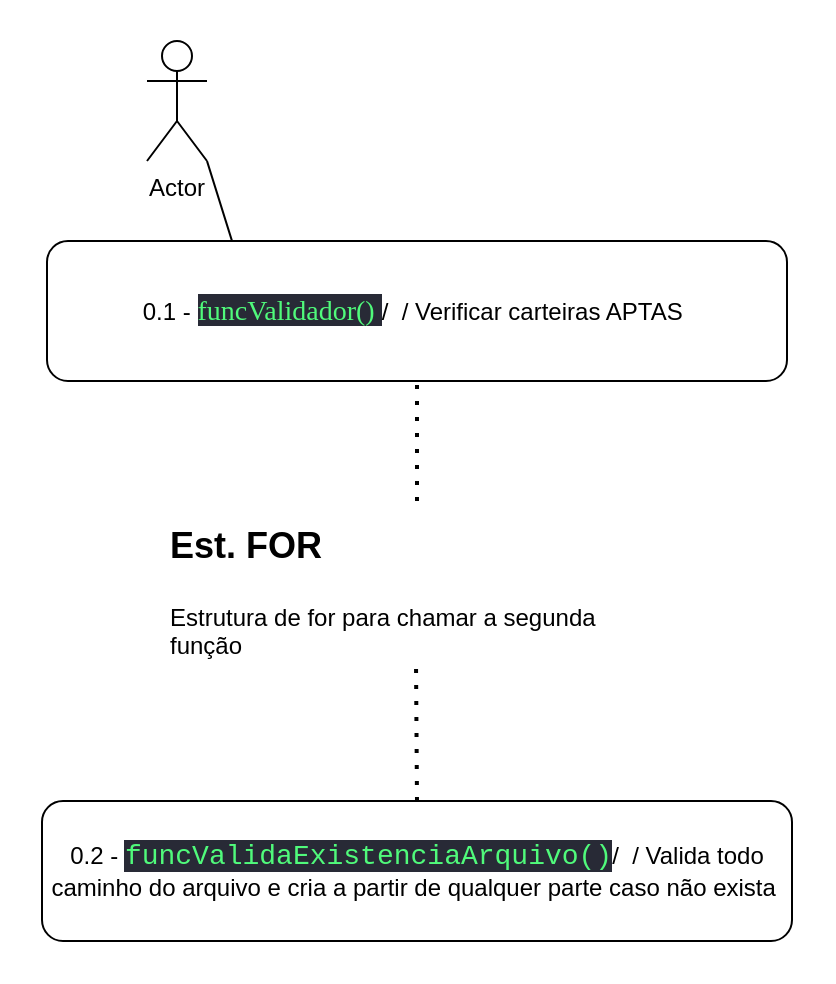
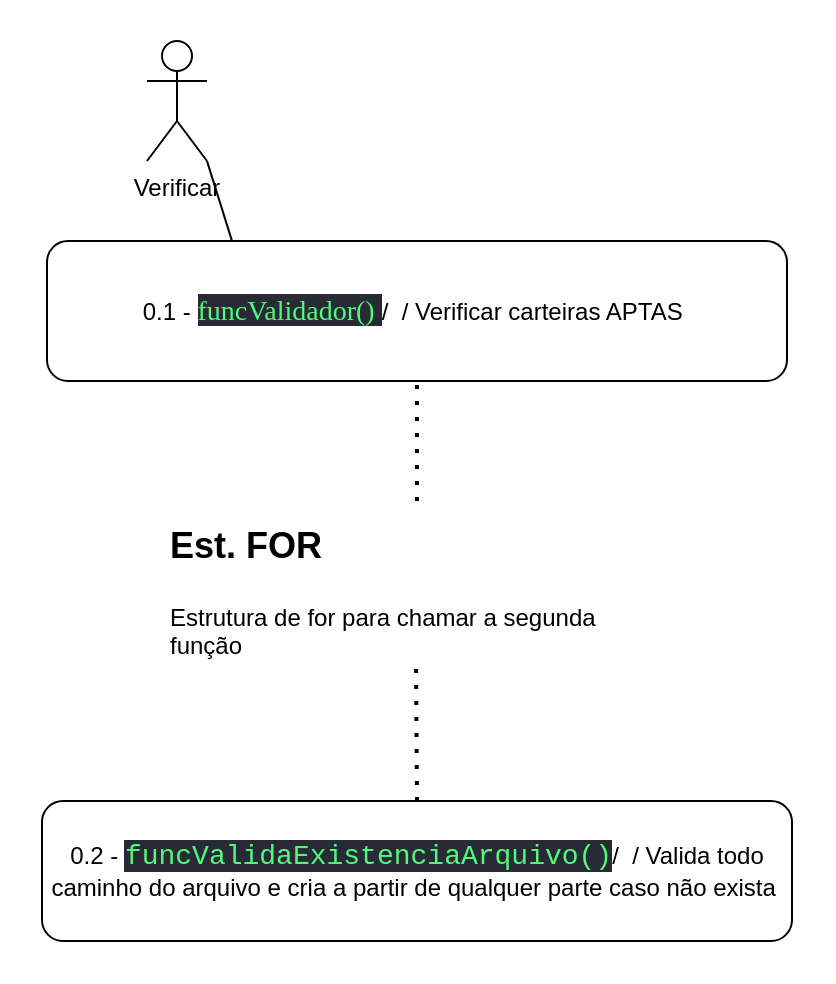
(178, 189) -> (178, 189)
